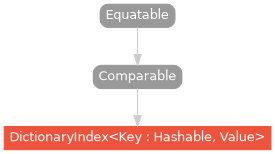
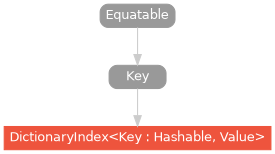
(138, 77) -> (138, 77)
